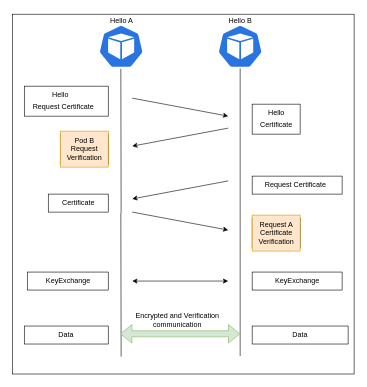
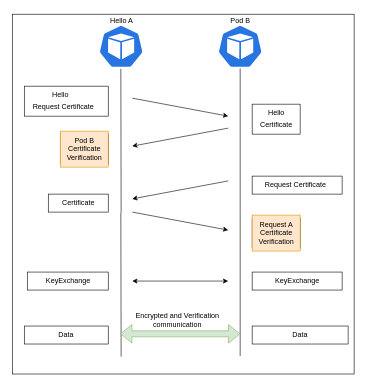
(241, 21) -> (241, 21)
(85, 149) -> (85, 149)
